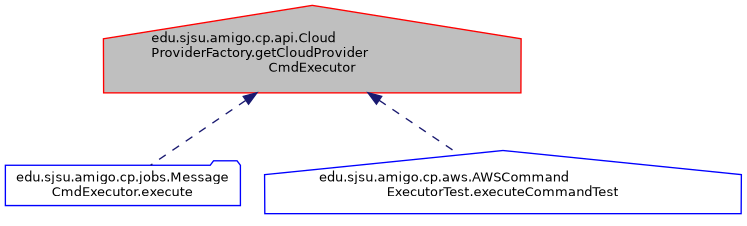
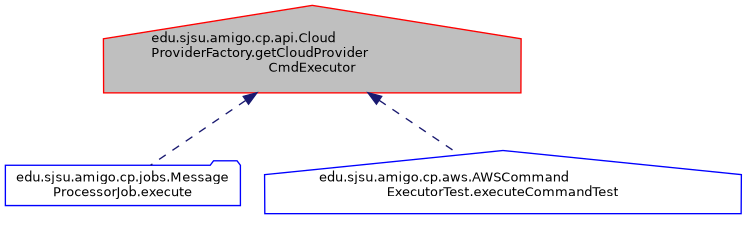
(123, 185) -> (123, 185)
